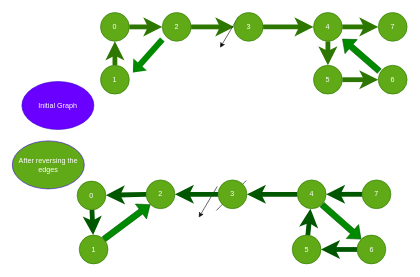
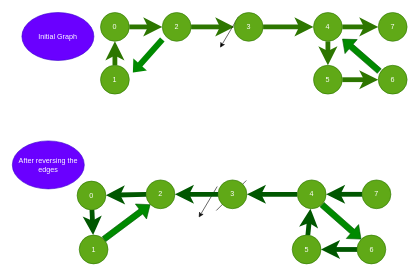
(58, 105) -> (58, 36)
(48, 165) -> (48, 165)
